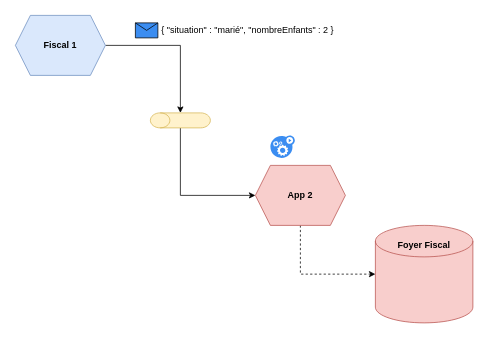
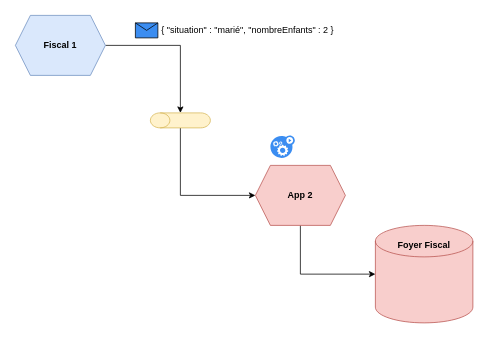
(310, 274) -> (310, 274)
